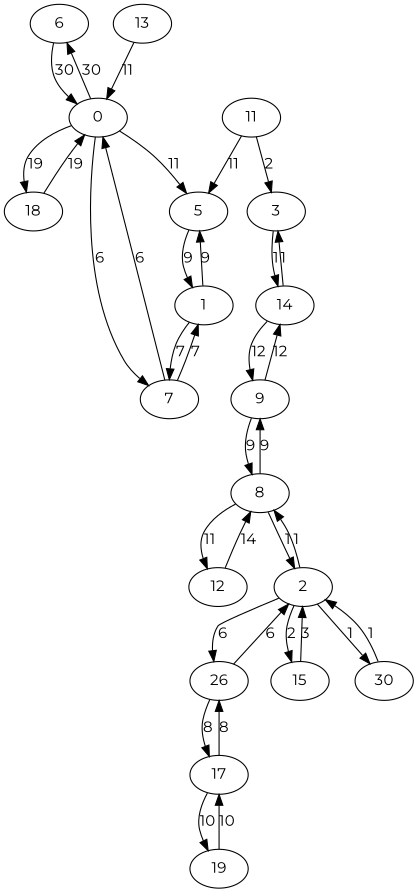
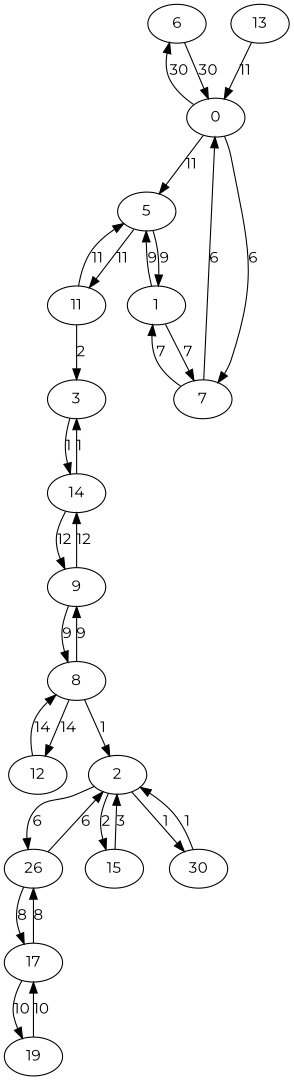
(33, 212) -> none
none -> (115, 254)
(210, 540) -> (69, 728)
(293, 542) -> none
